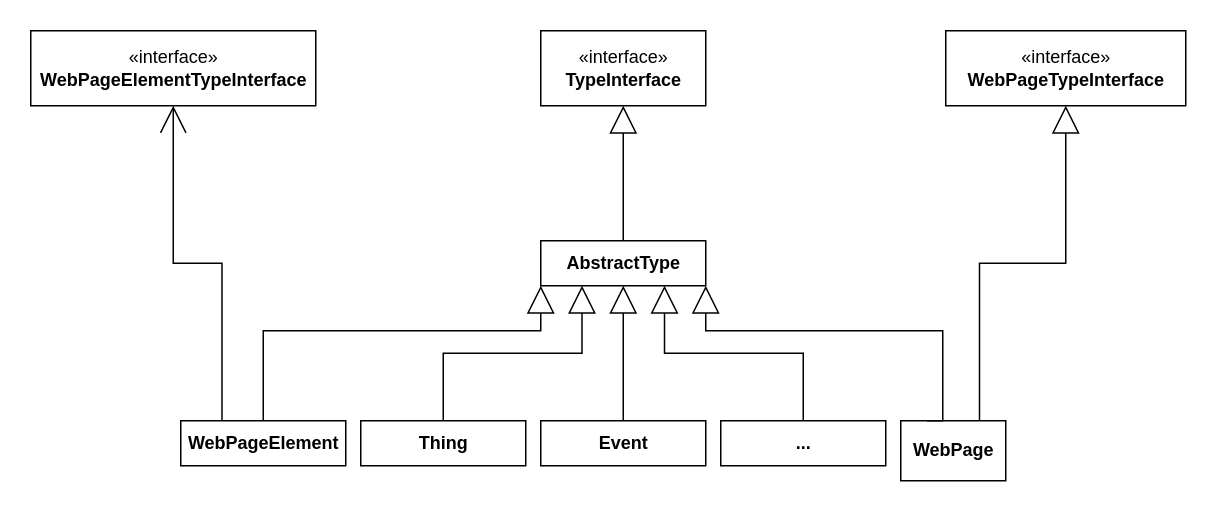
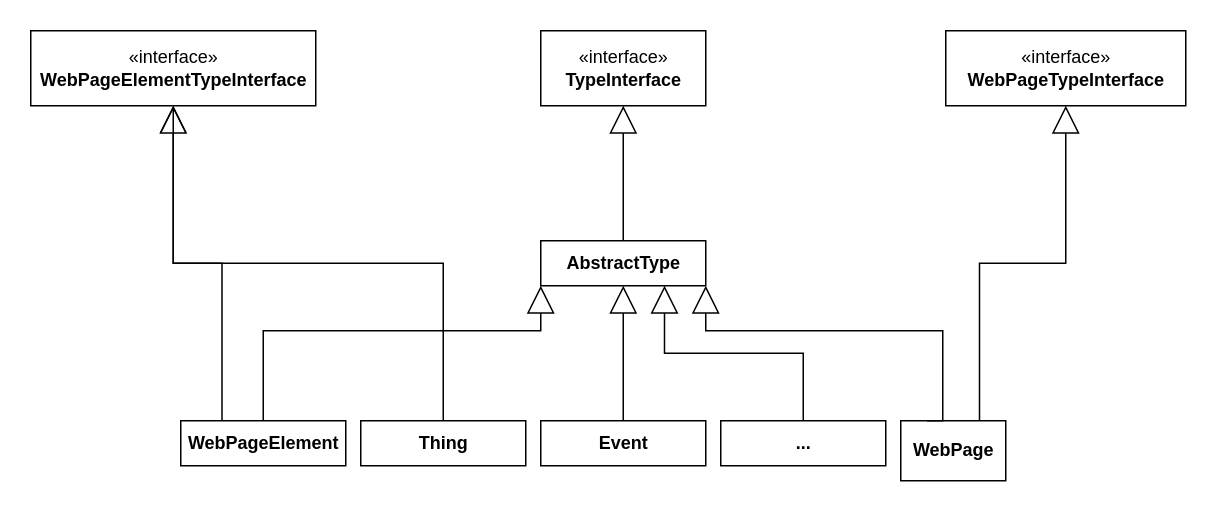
(532, 353) -> (379, 263)
